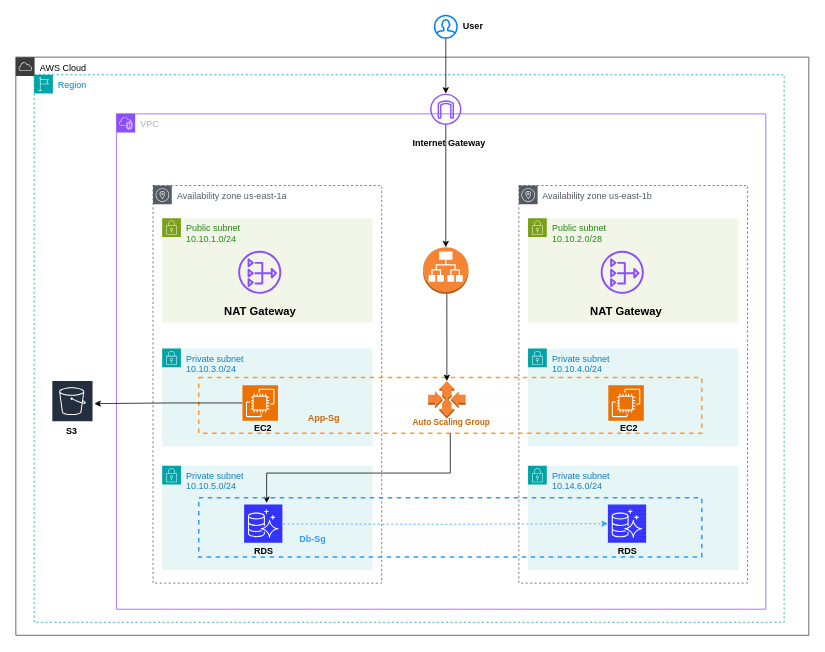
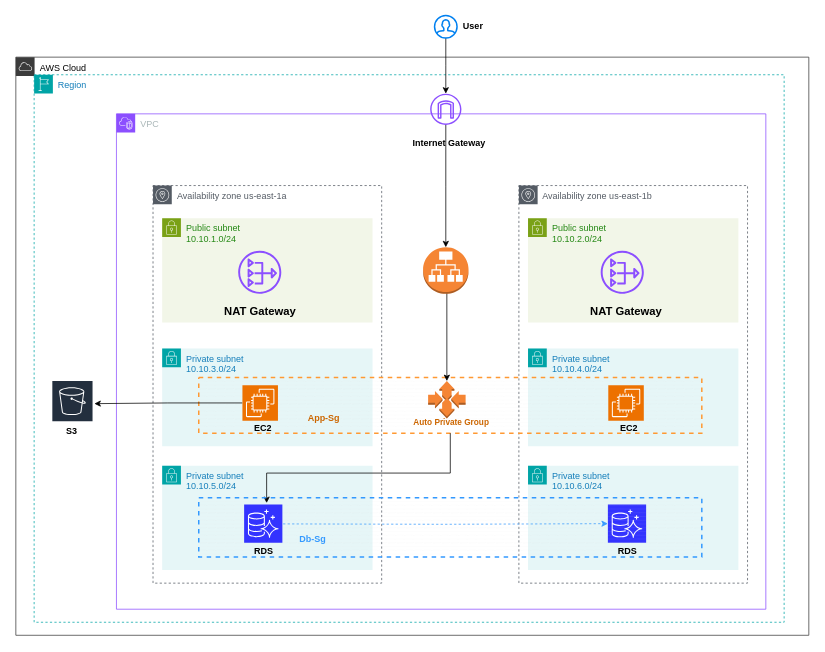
(582, 234) -> (582, 234)
(452, 422) -> (452, 422)
(585, 481) -> (585, 481)
